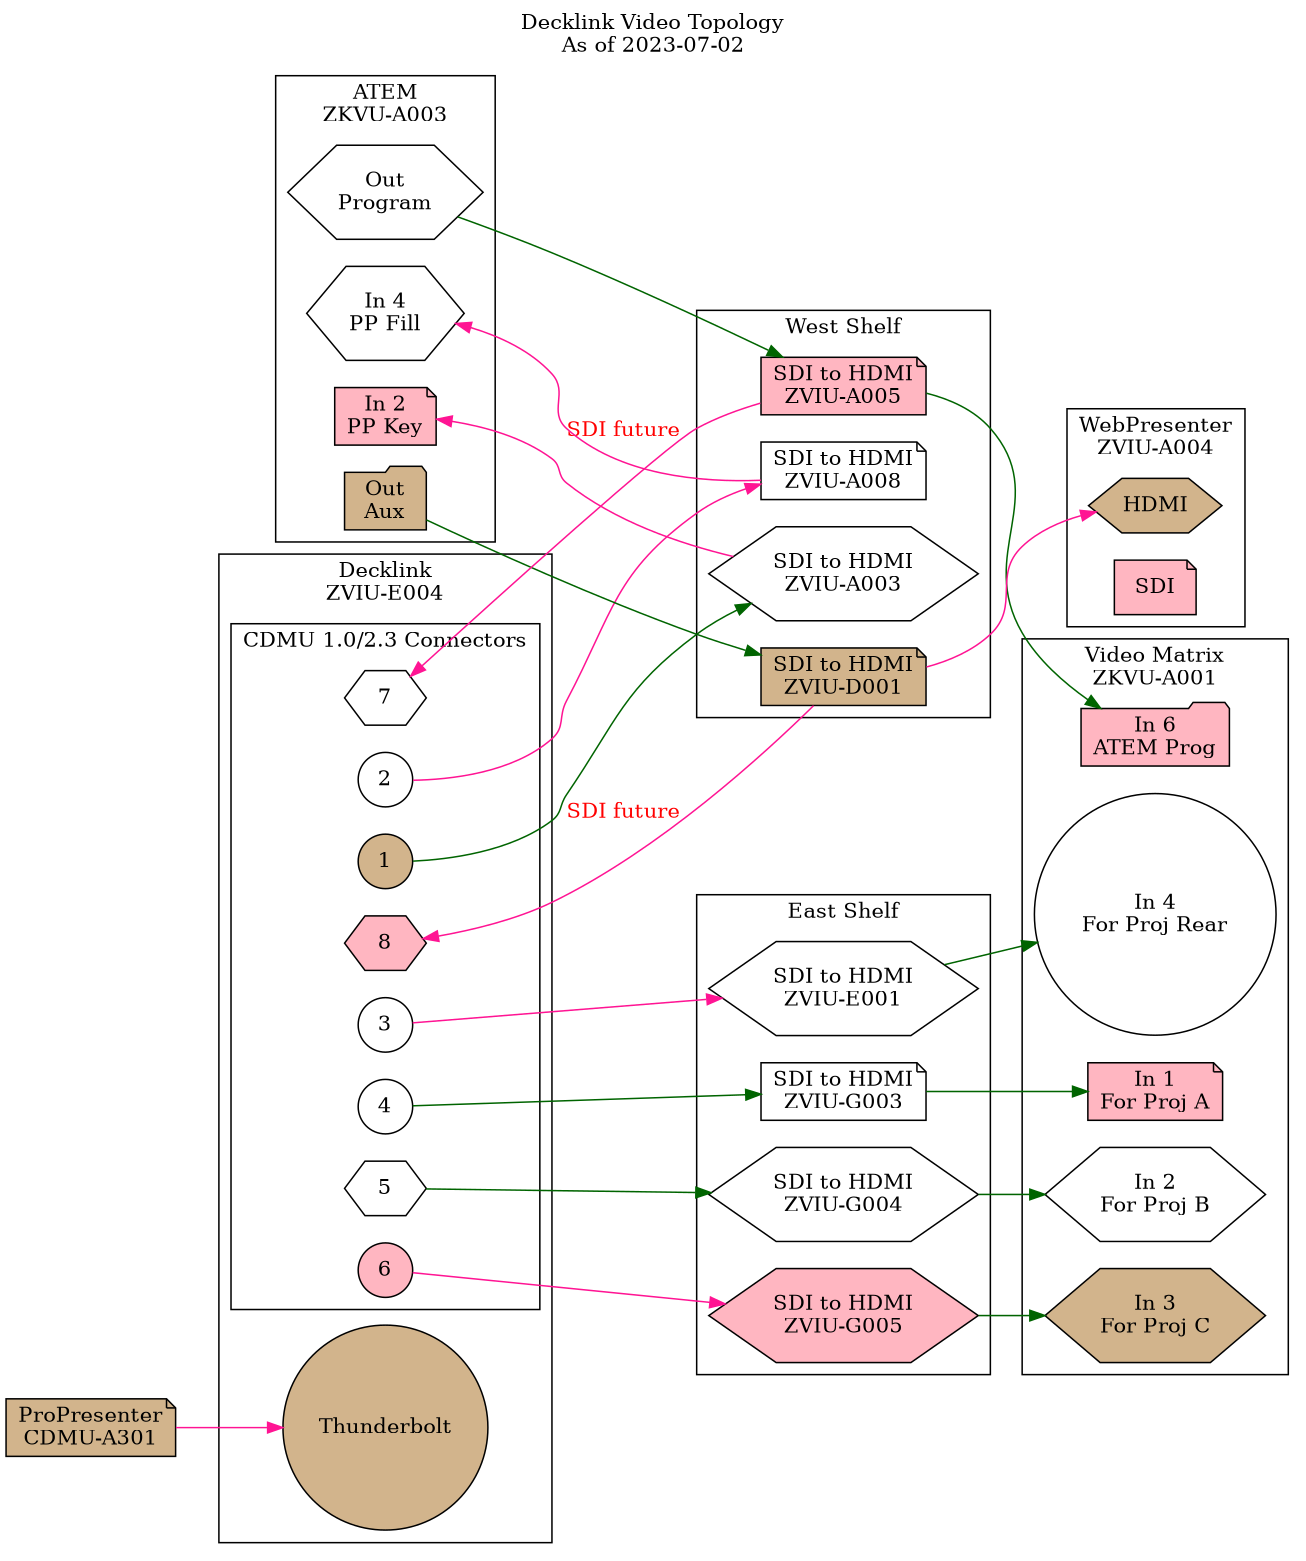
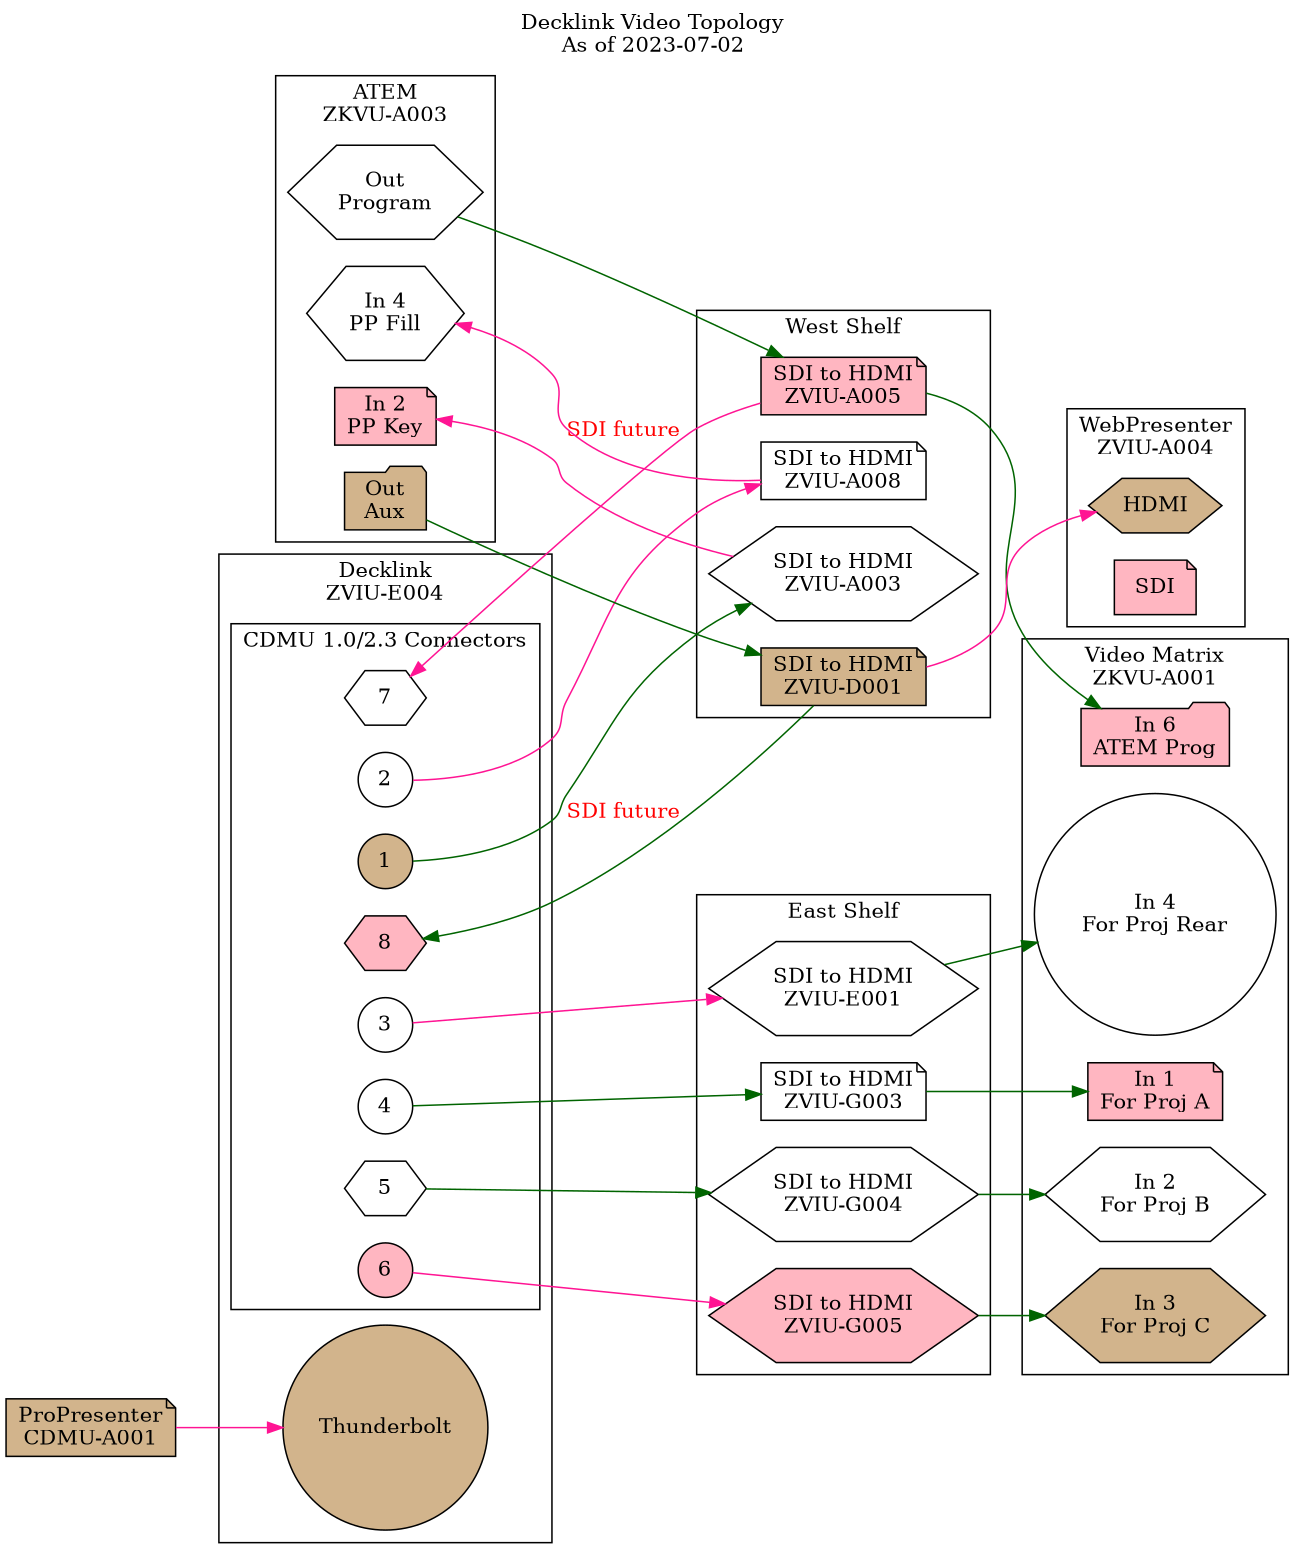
(642, 849) -> (642, 849)
(91, 1428) -> (91, 1428)
